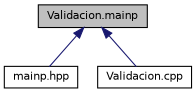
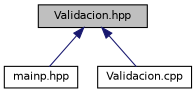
(93, 16) -> (93, 16)
